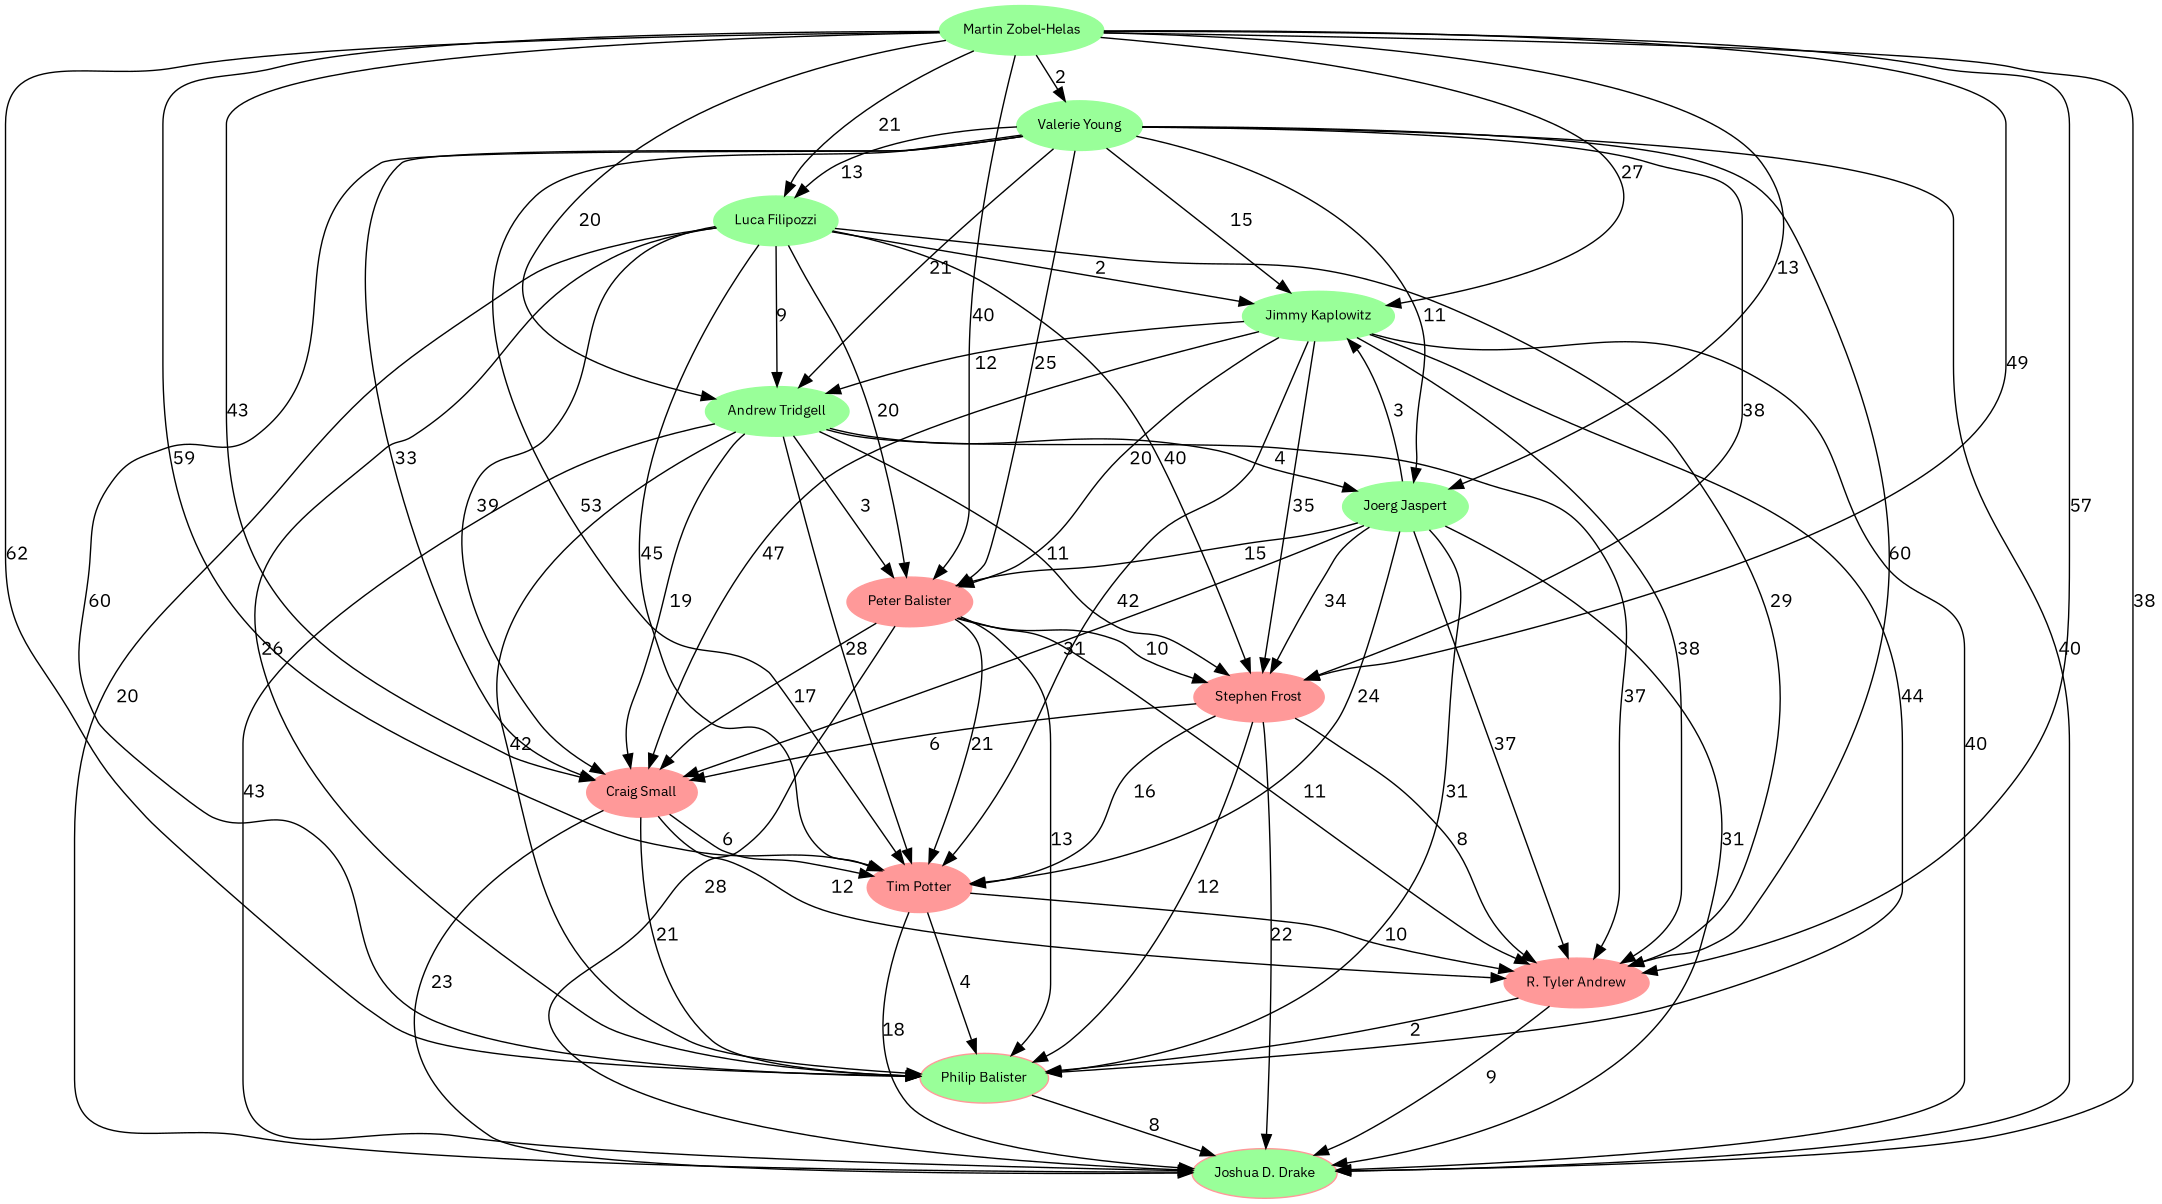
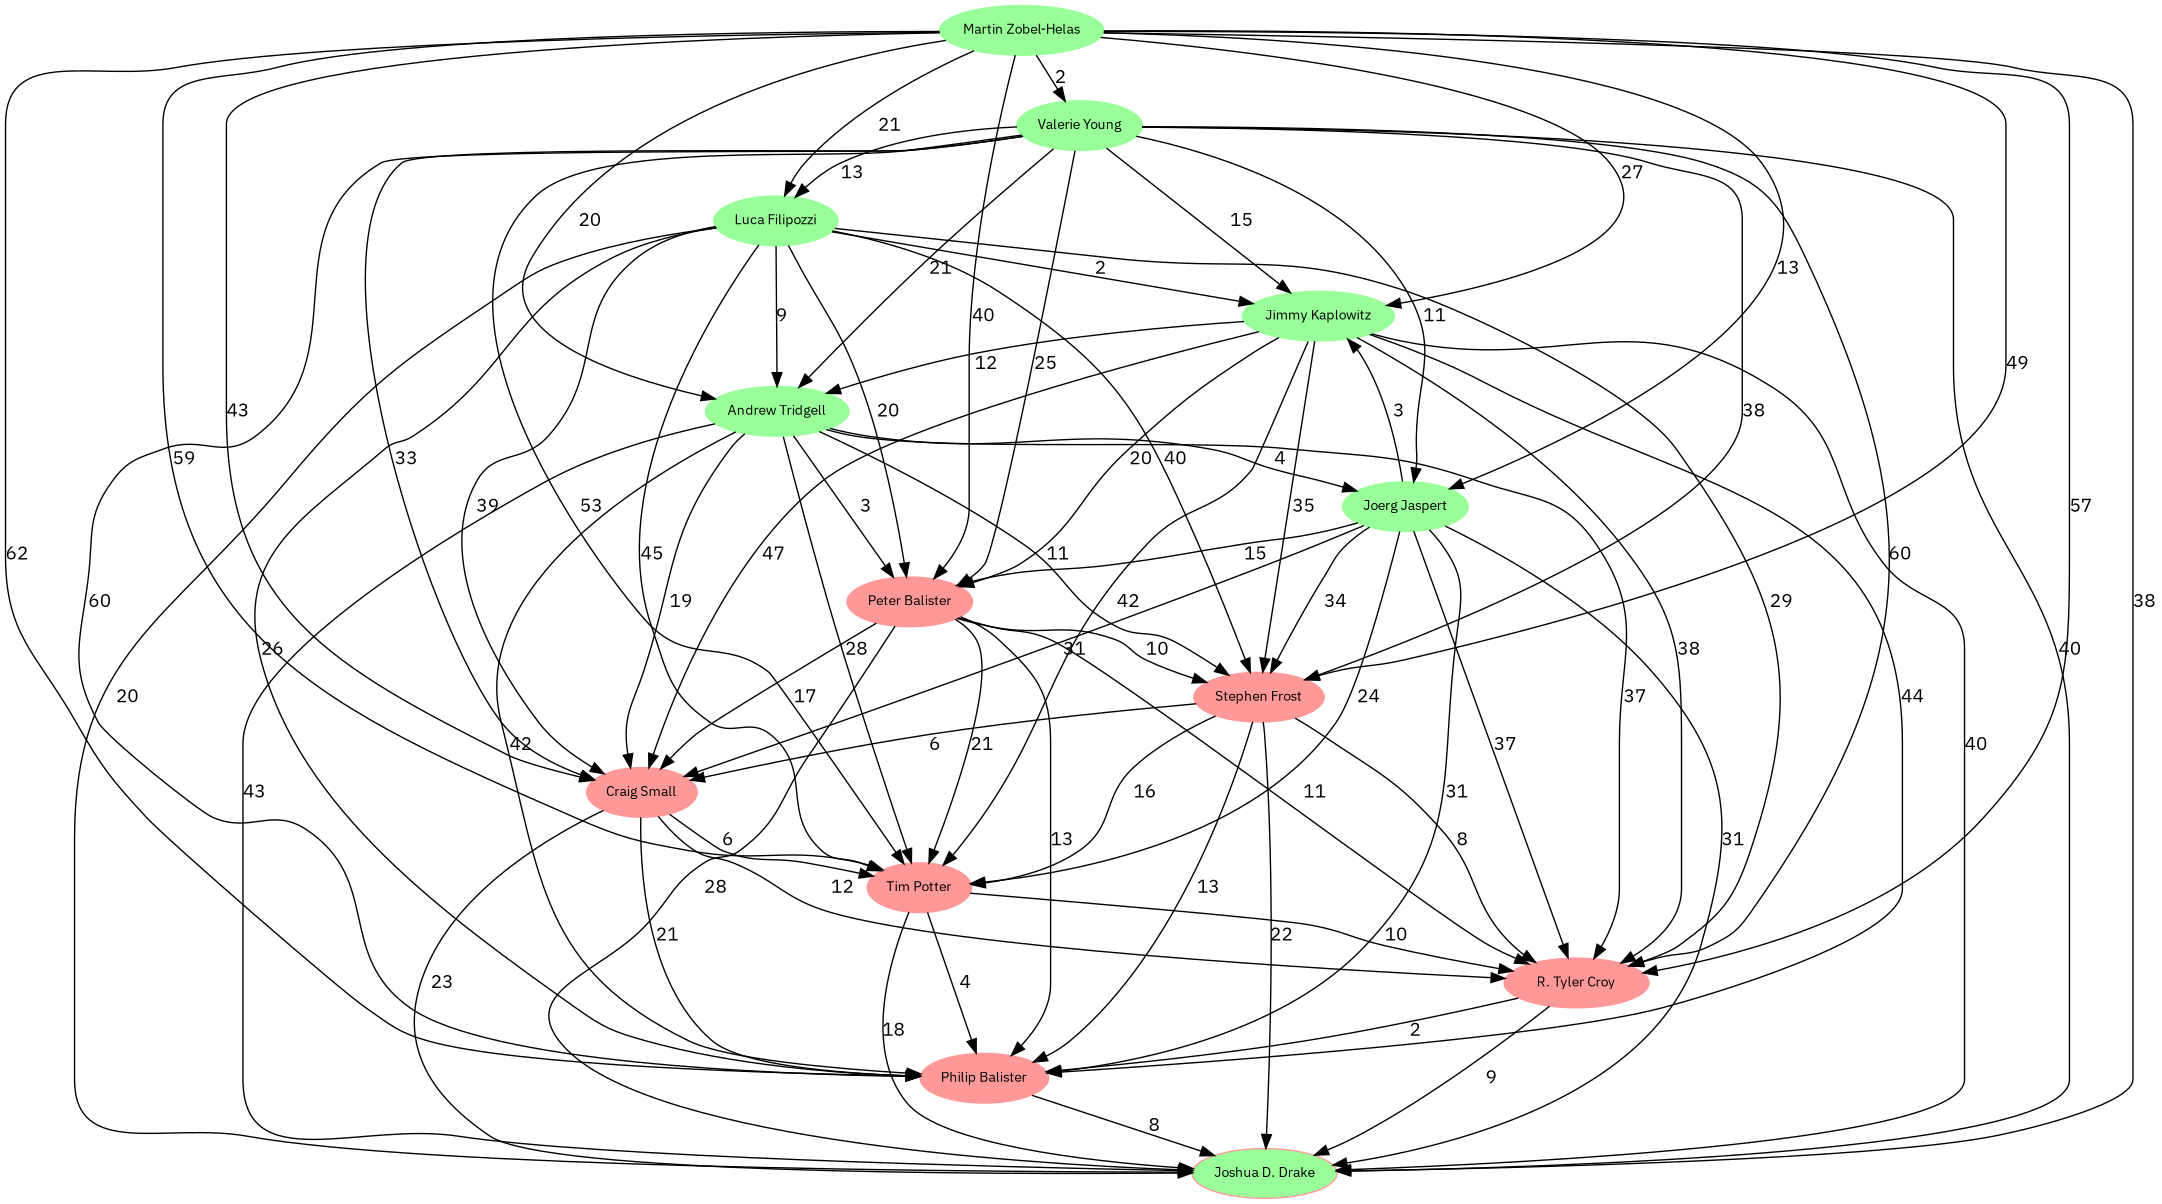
(1209, 888) -> (1209, 888)
(1577, 983) -> (1577, 983)
(984, 1078) -> (984, 1078)
